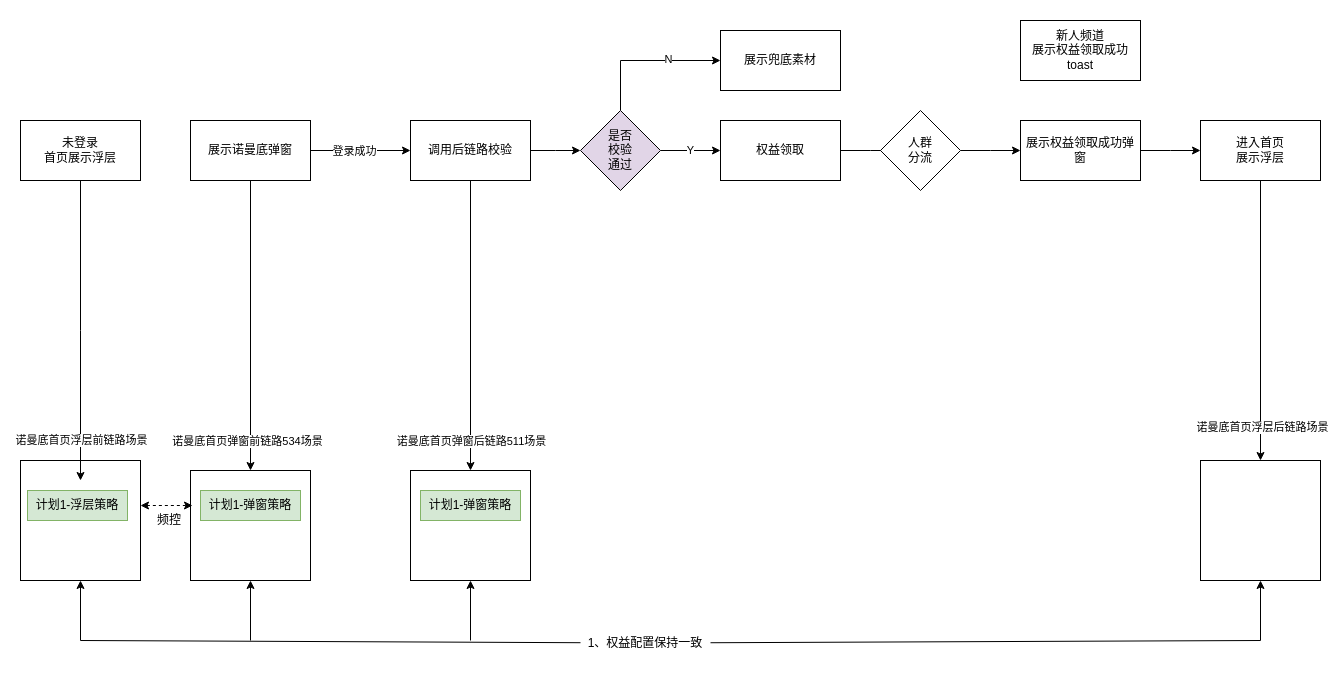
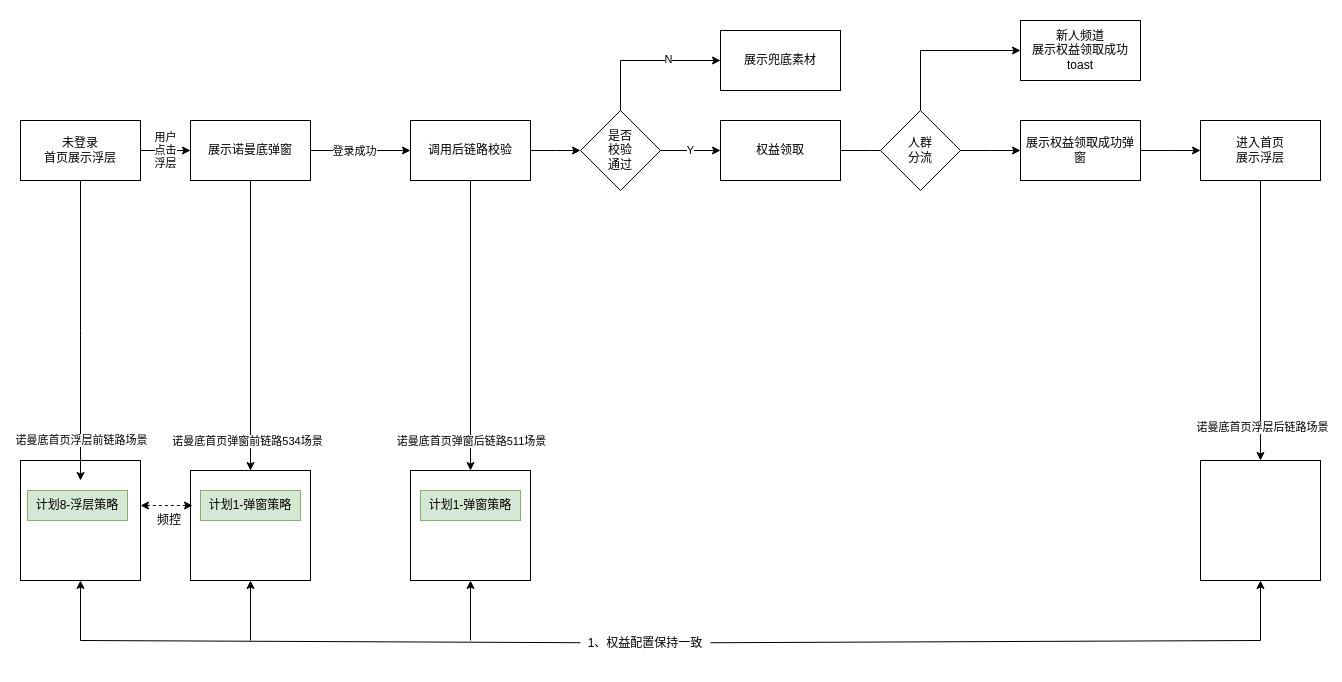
none -> (937, 51)
none -> (162, 151)
(621, 151) -> (621, 151)
(78, 506) -> (78, 506)
